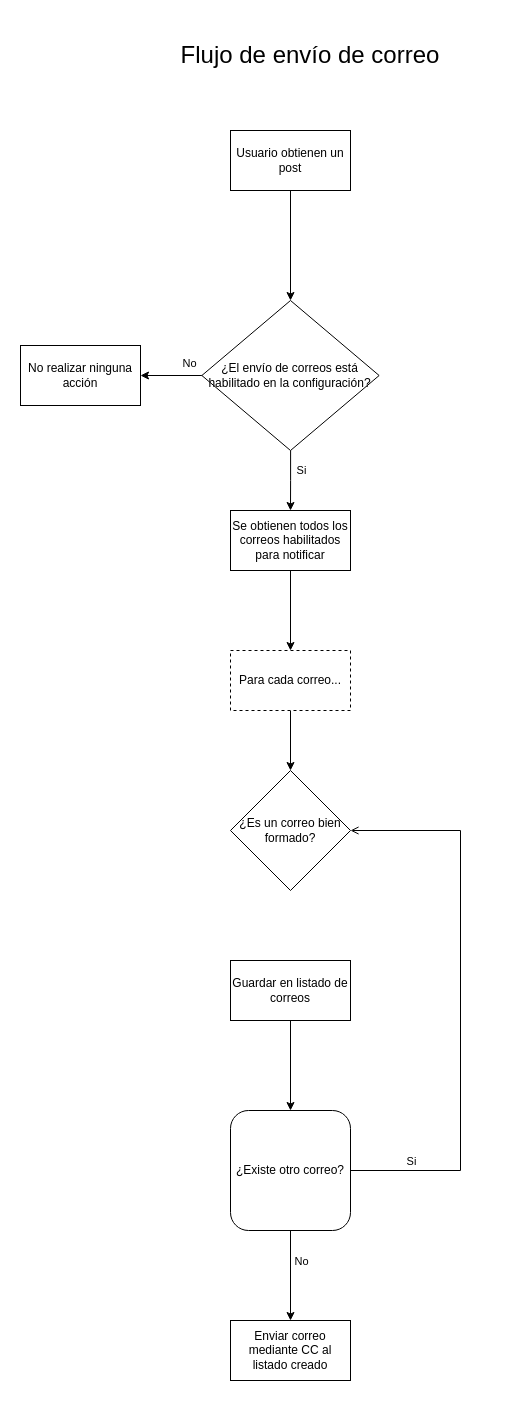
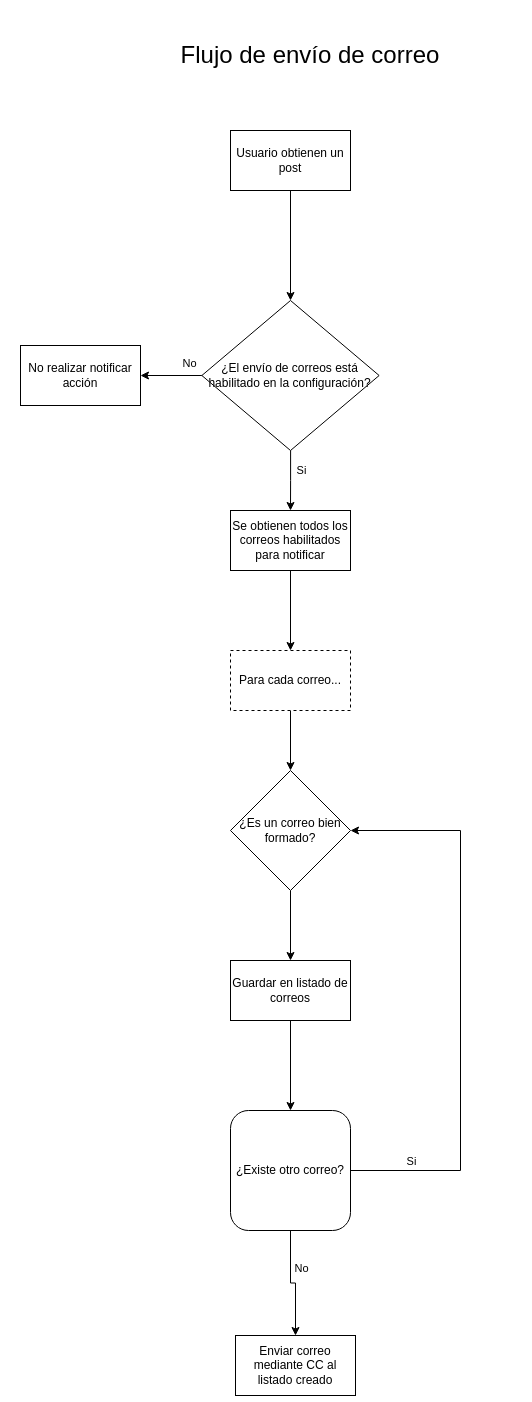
(81, 376) -> (81, 376)
(356, 831) -> (358, 831)
none -> (291, 922)
(291, 1351) -> (296, 1366)
